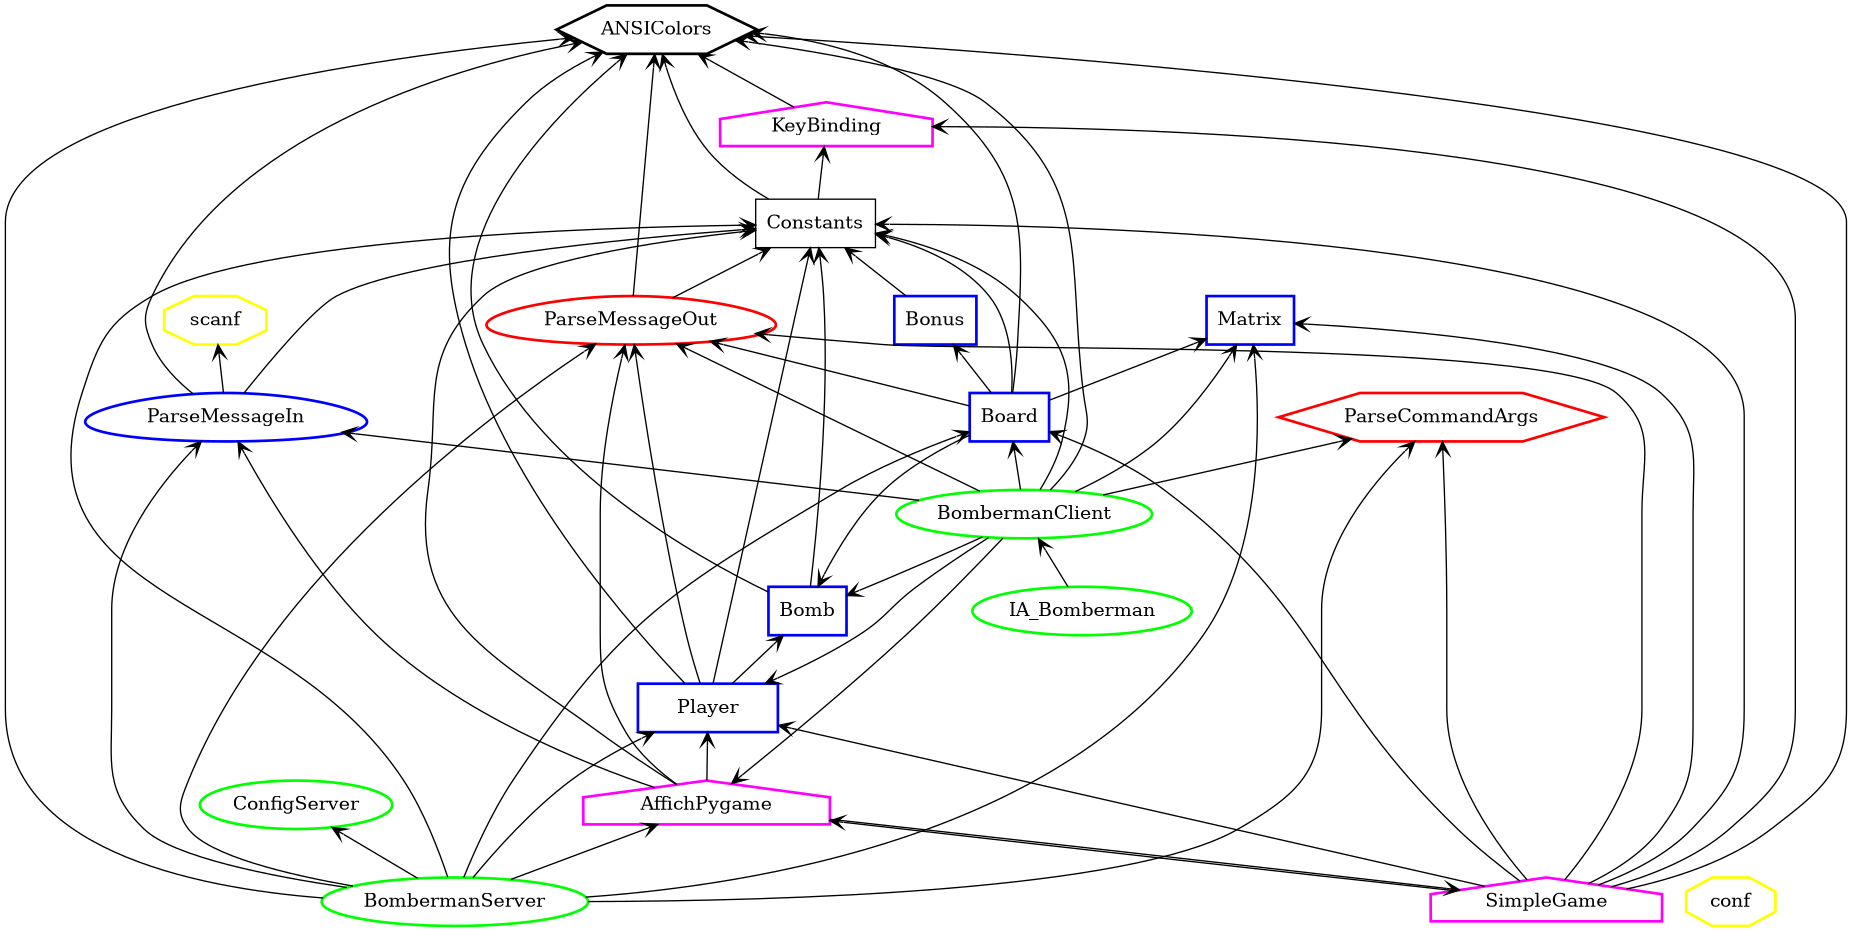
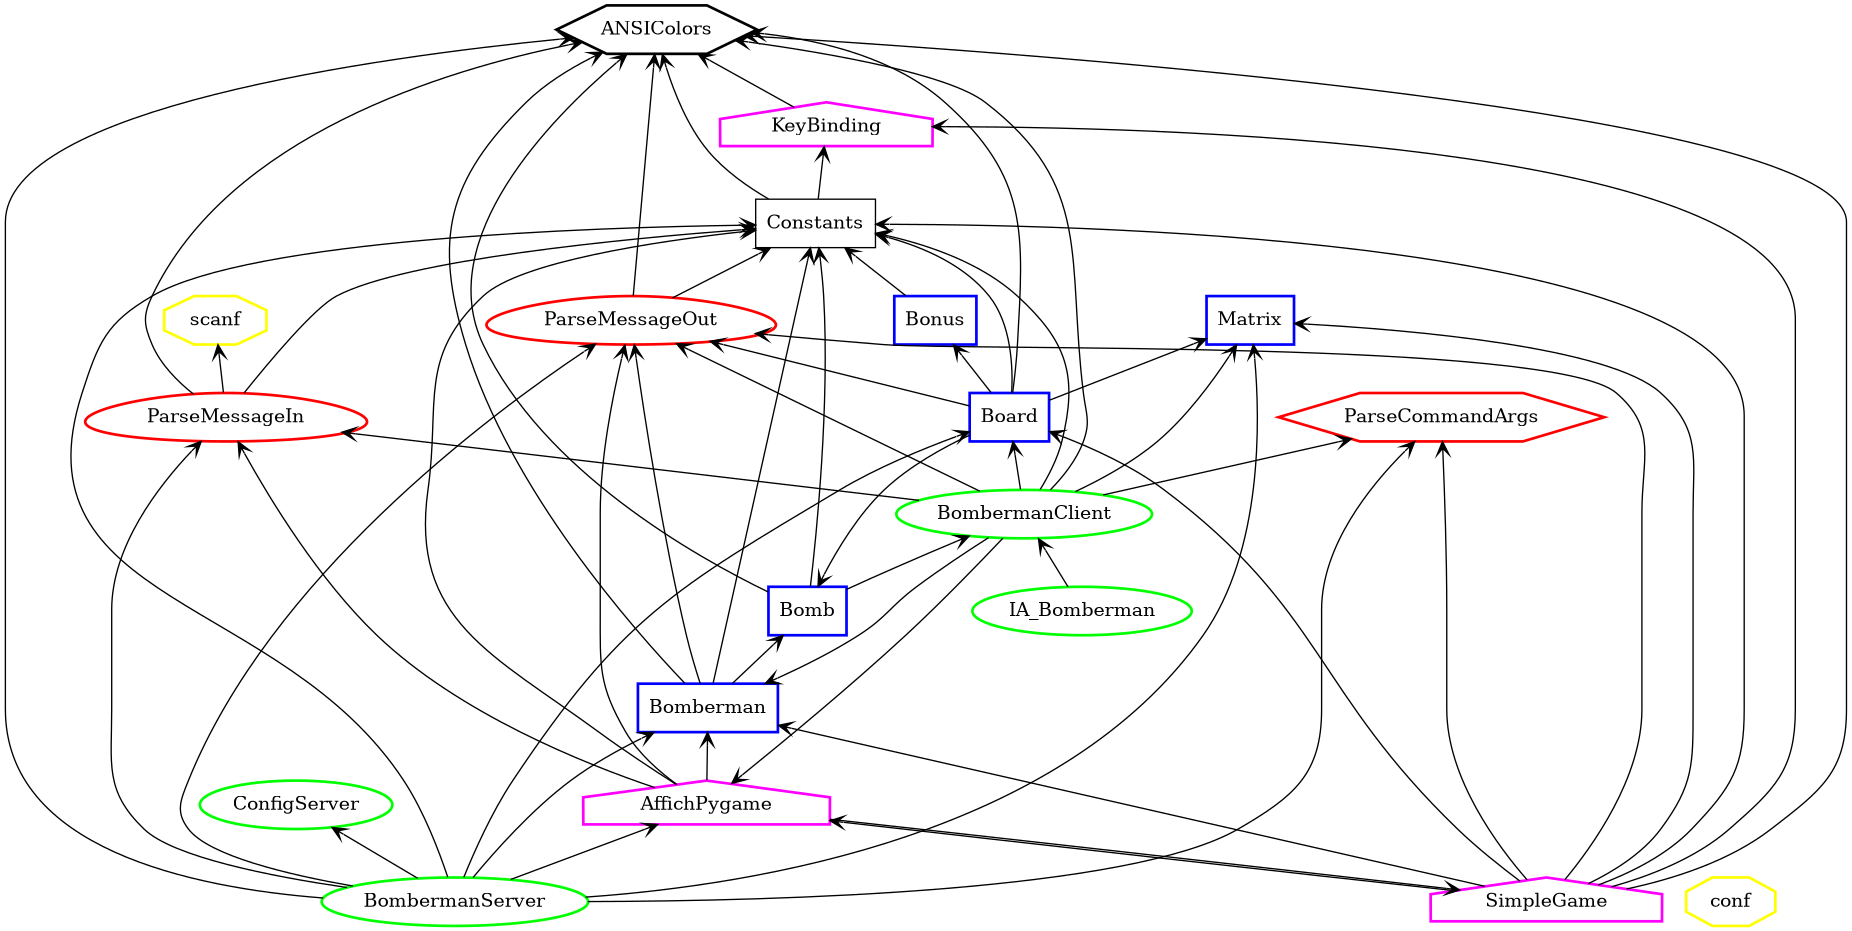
(226, 417) -> (226, 417)
(921, 564) -> (902, 565)
(708, 708) -> (708, 708)
